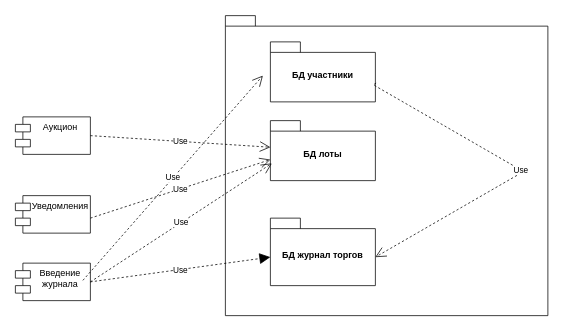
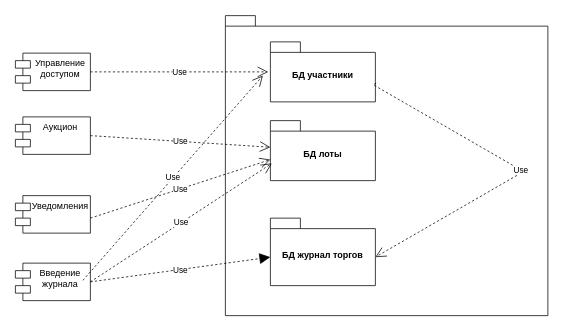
none -> (53, 72)
none -> (178, 72)
